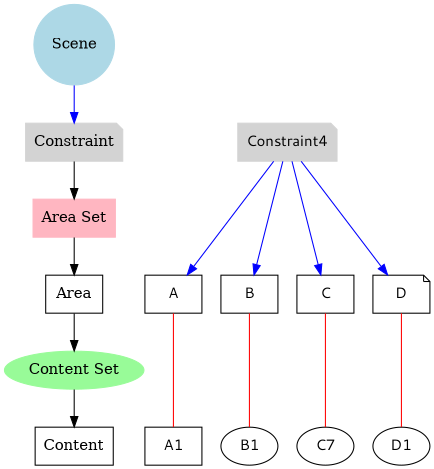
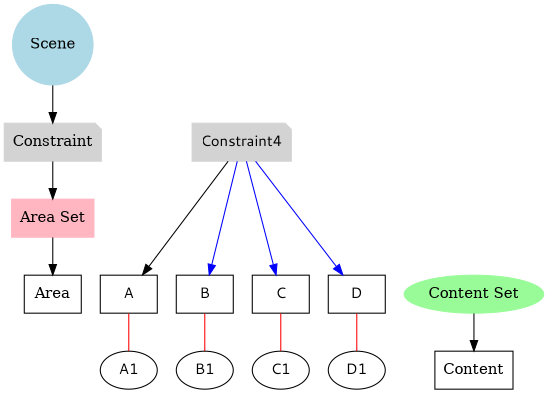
(74, 99) -> (53, 99)
(234, 214) -> (189, 214)
(401, 294) -> (357, 294)
(74, 327) -> none
(173, 446) -> (129, 370)
(325, 446) -> (281, 370)
